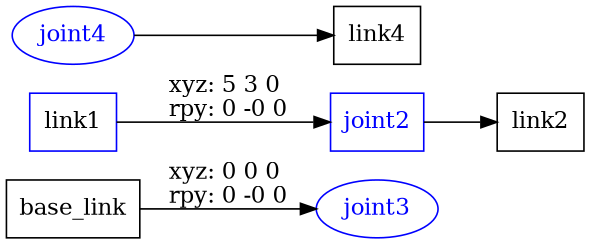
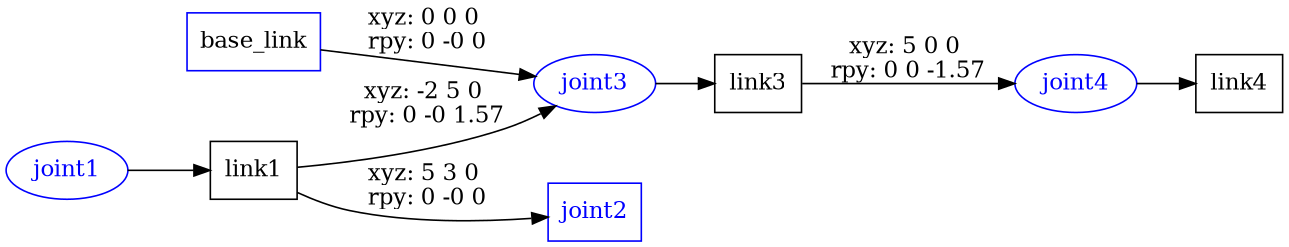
none -> (758, 84)
(73, 122) -> (254, 170)
(541, 122) -> none
none -> (421, 150)
none -> (67, 170)
(73, 209) -> (254, 42)
